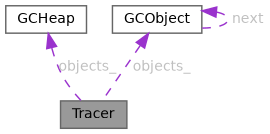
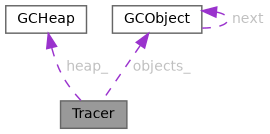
(86, 67) -> (86, 67)
